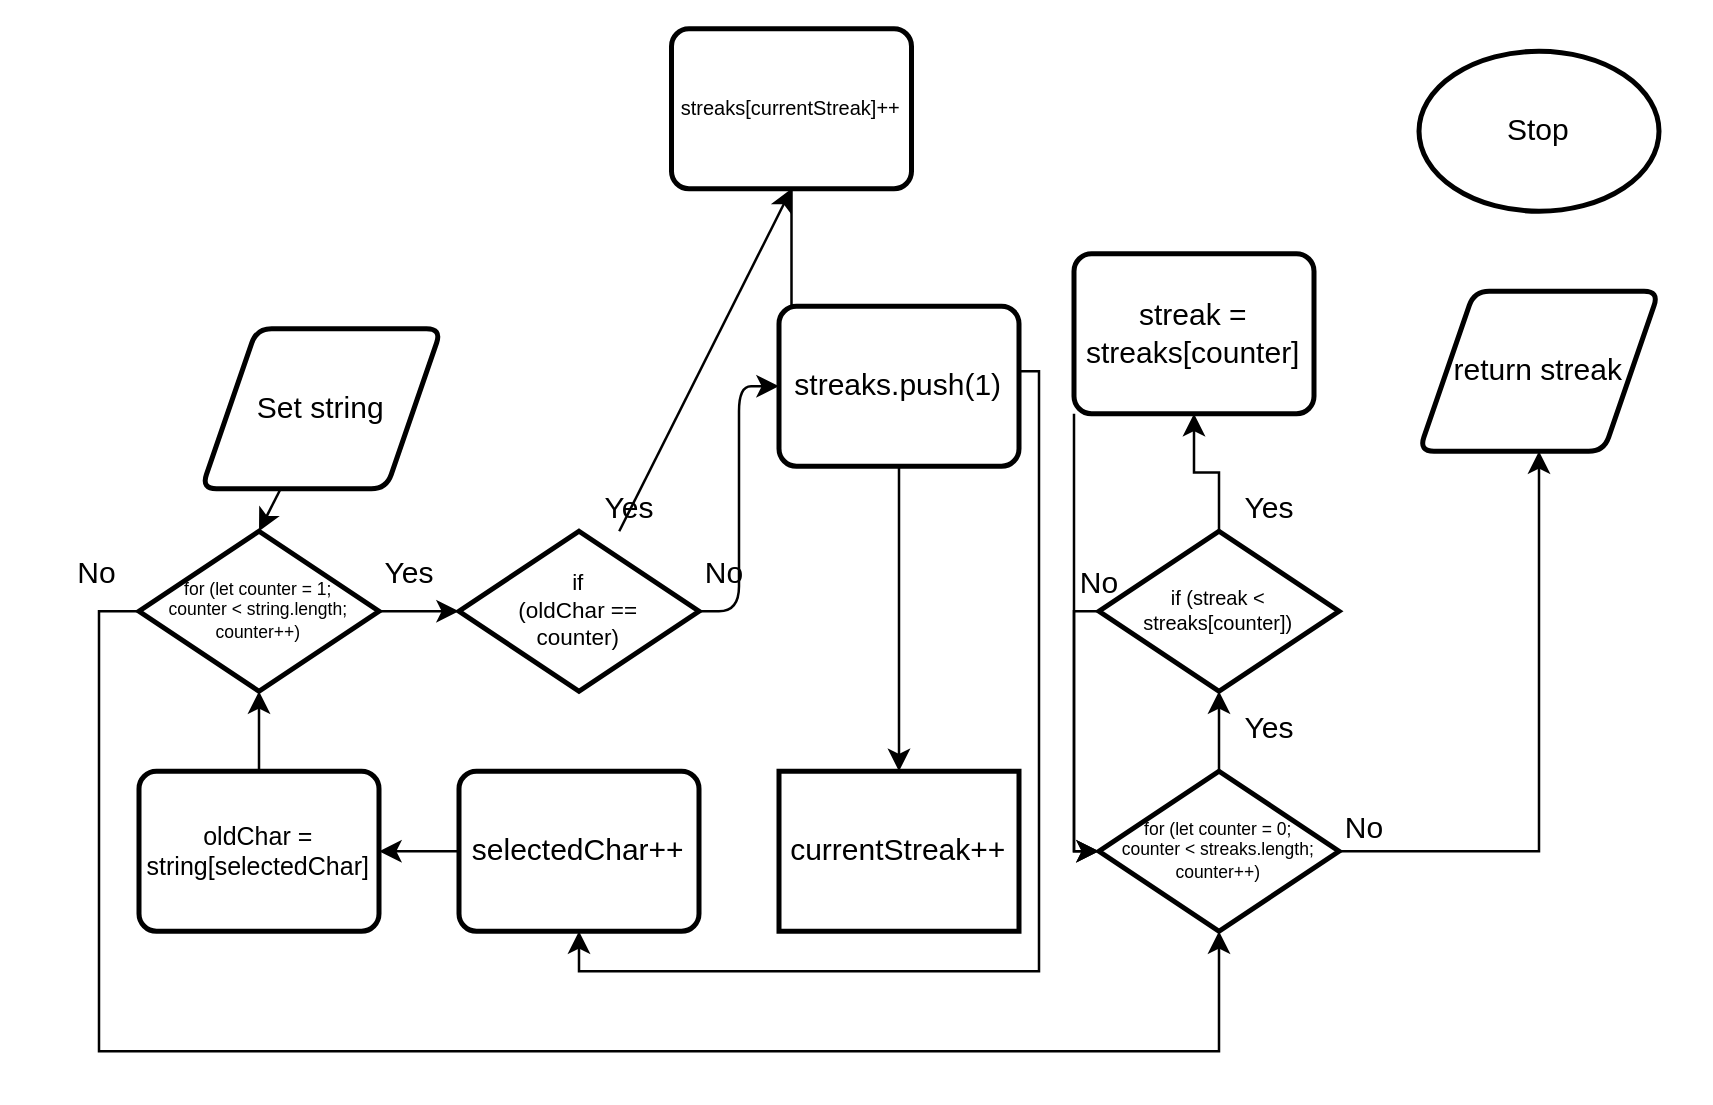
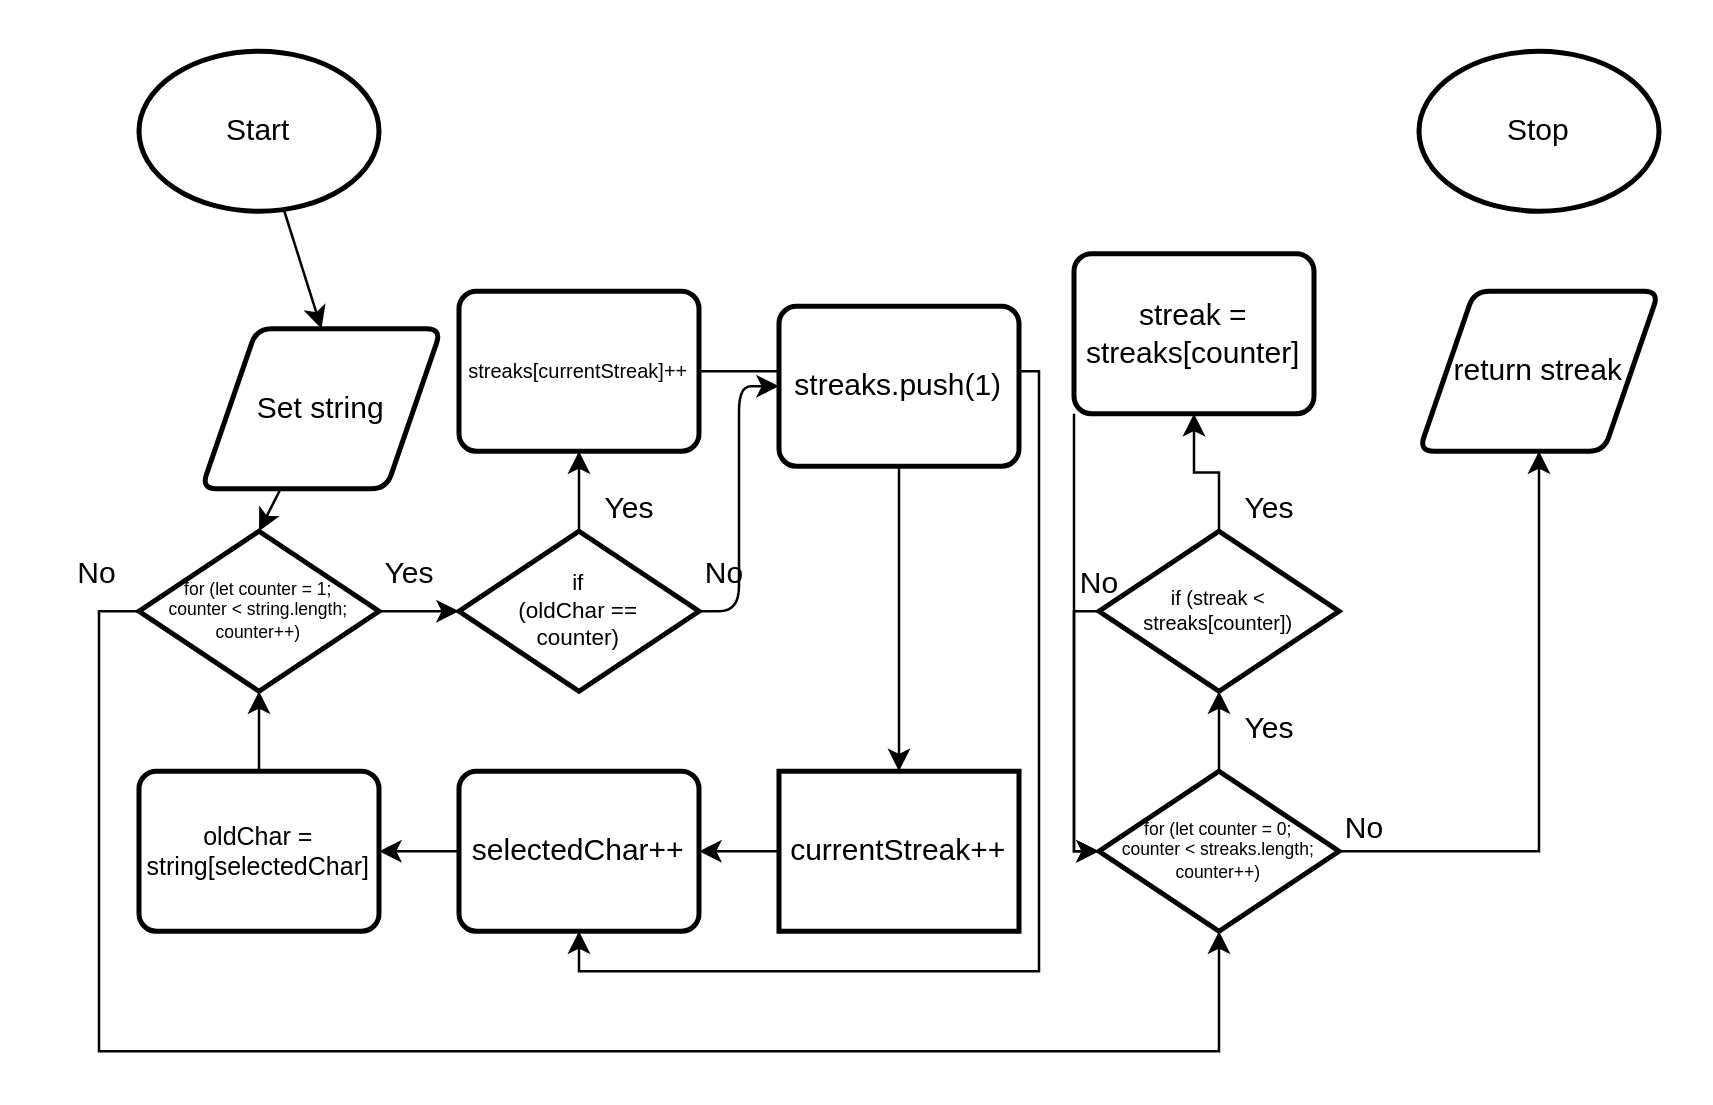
(791, 109) -> (579, 371)
none -> (259, 131)
none -> (300, 262)
none -> (746, 851)
